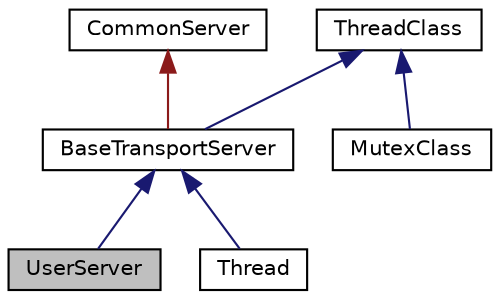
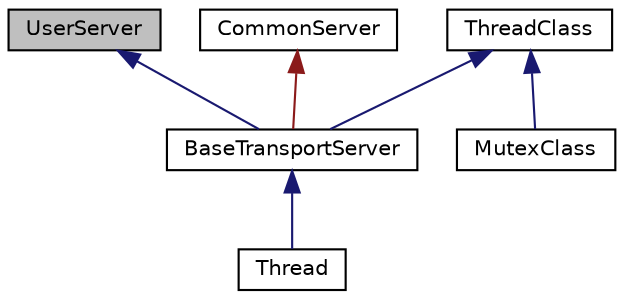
(120, 219) -> (198, 95)
